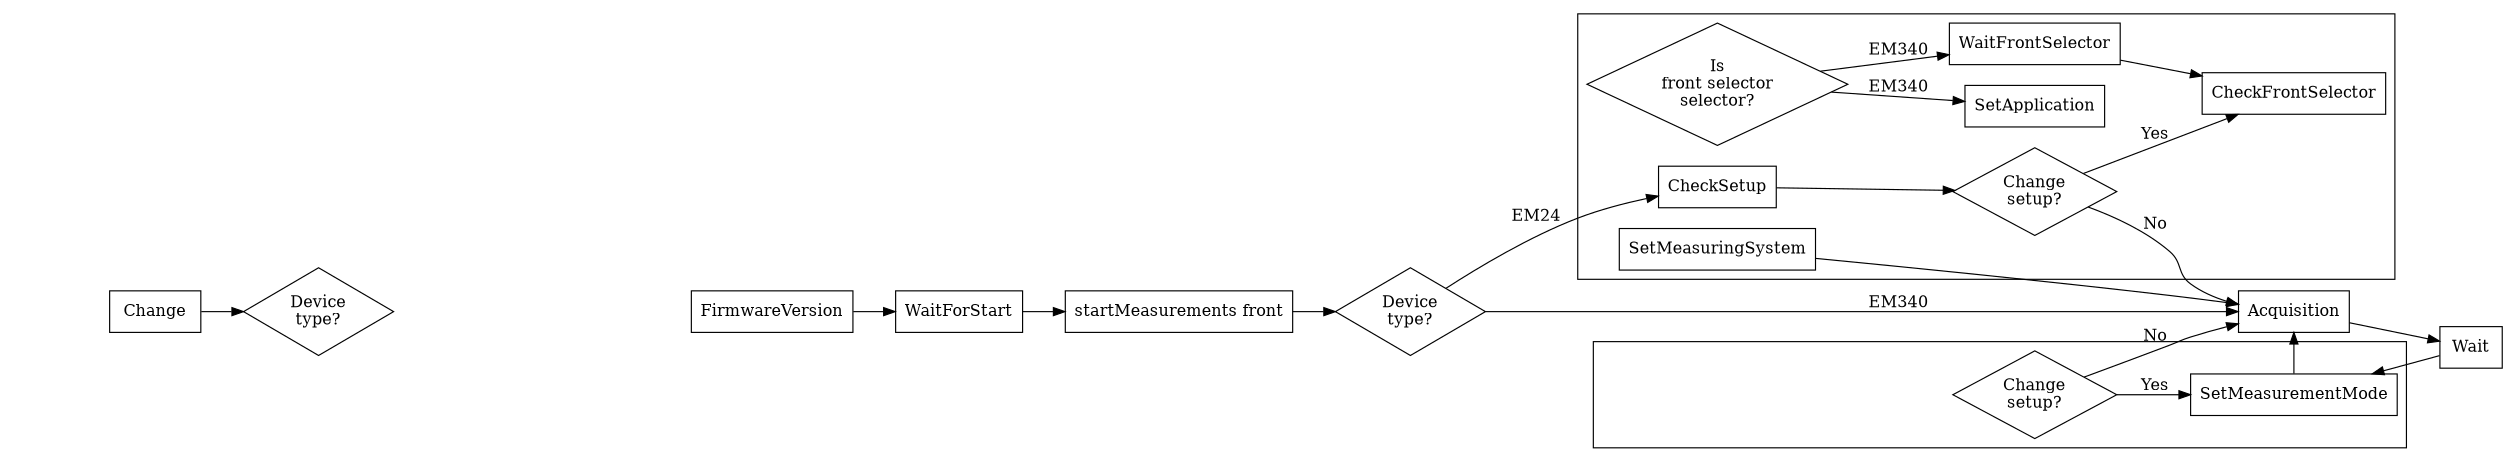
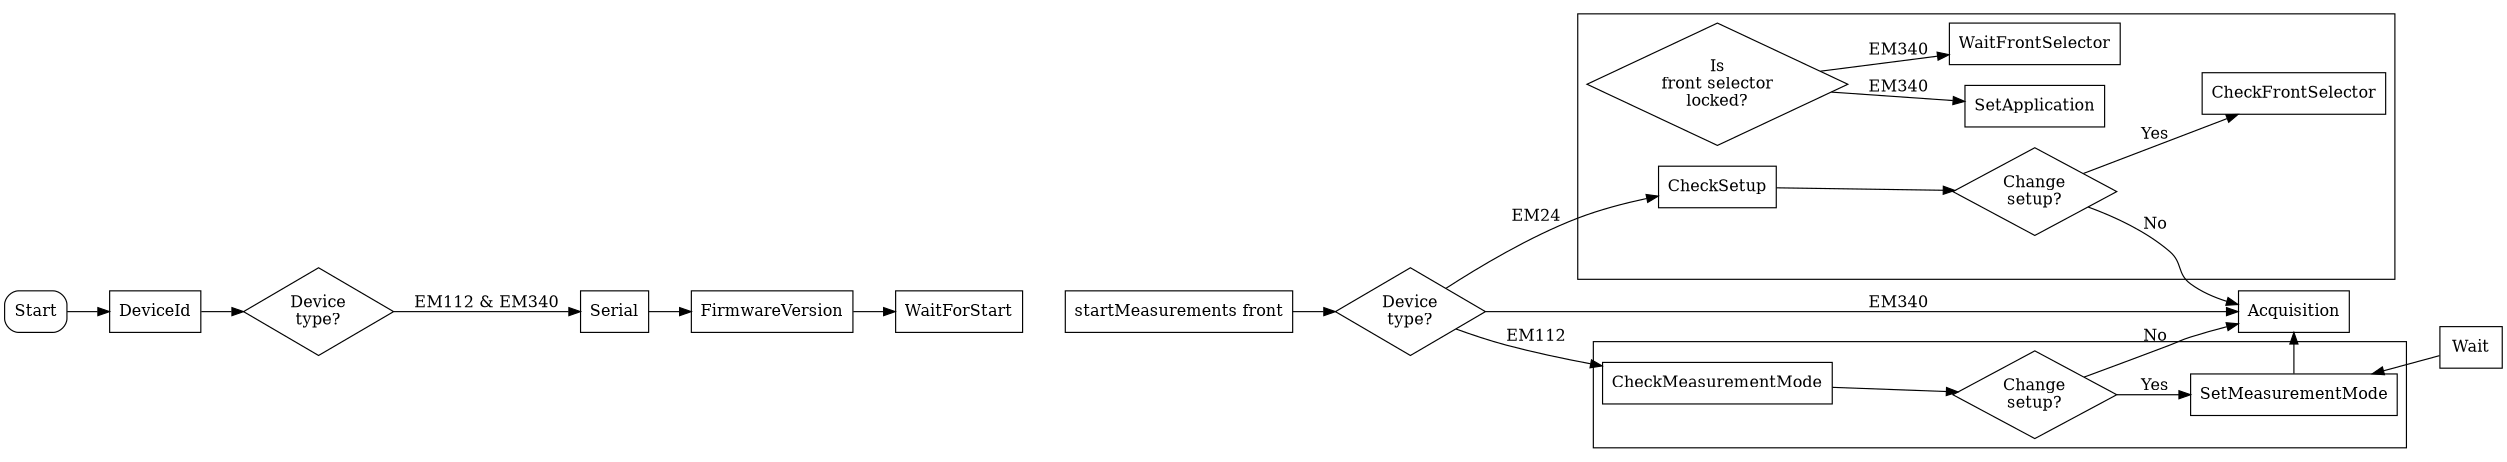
(2156, 67) -> none
(1717, 84) -> (1717, 84)
(1717, 249) -> none
none -> (36, 312)
(155, 312) -> (155, 312)
none -> (615, 312)
(1038, 312) -> none
(2389, 331) -> none
none -> (1717, 383)
